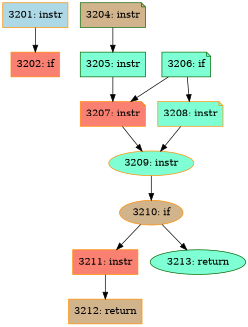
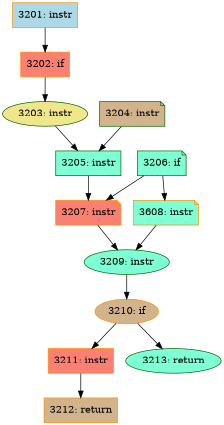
none -> (45, 114)
(190, 114) -> (166, 213)
(151, 163) -> (127, 262)
